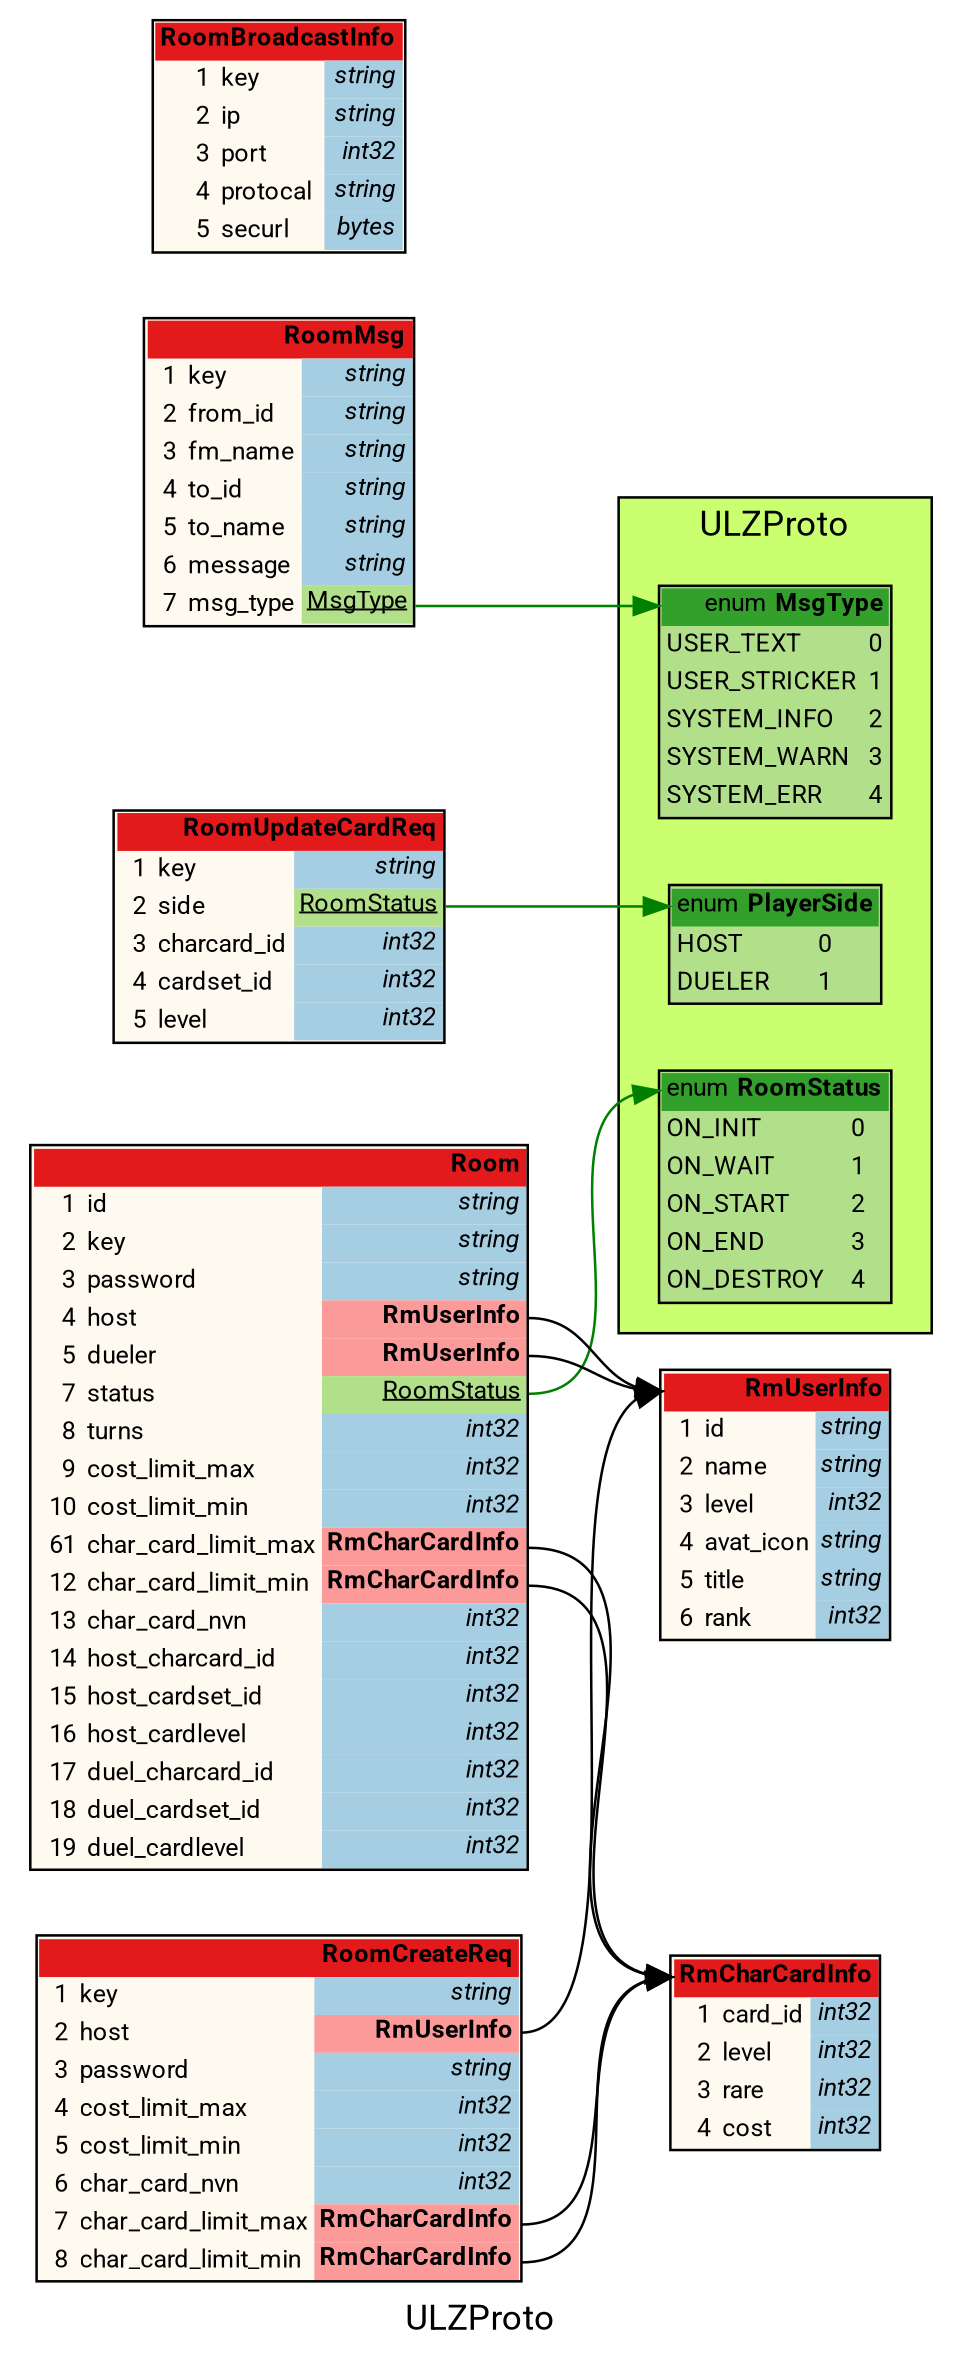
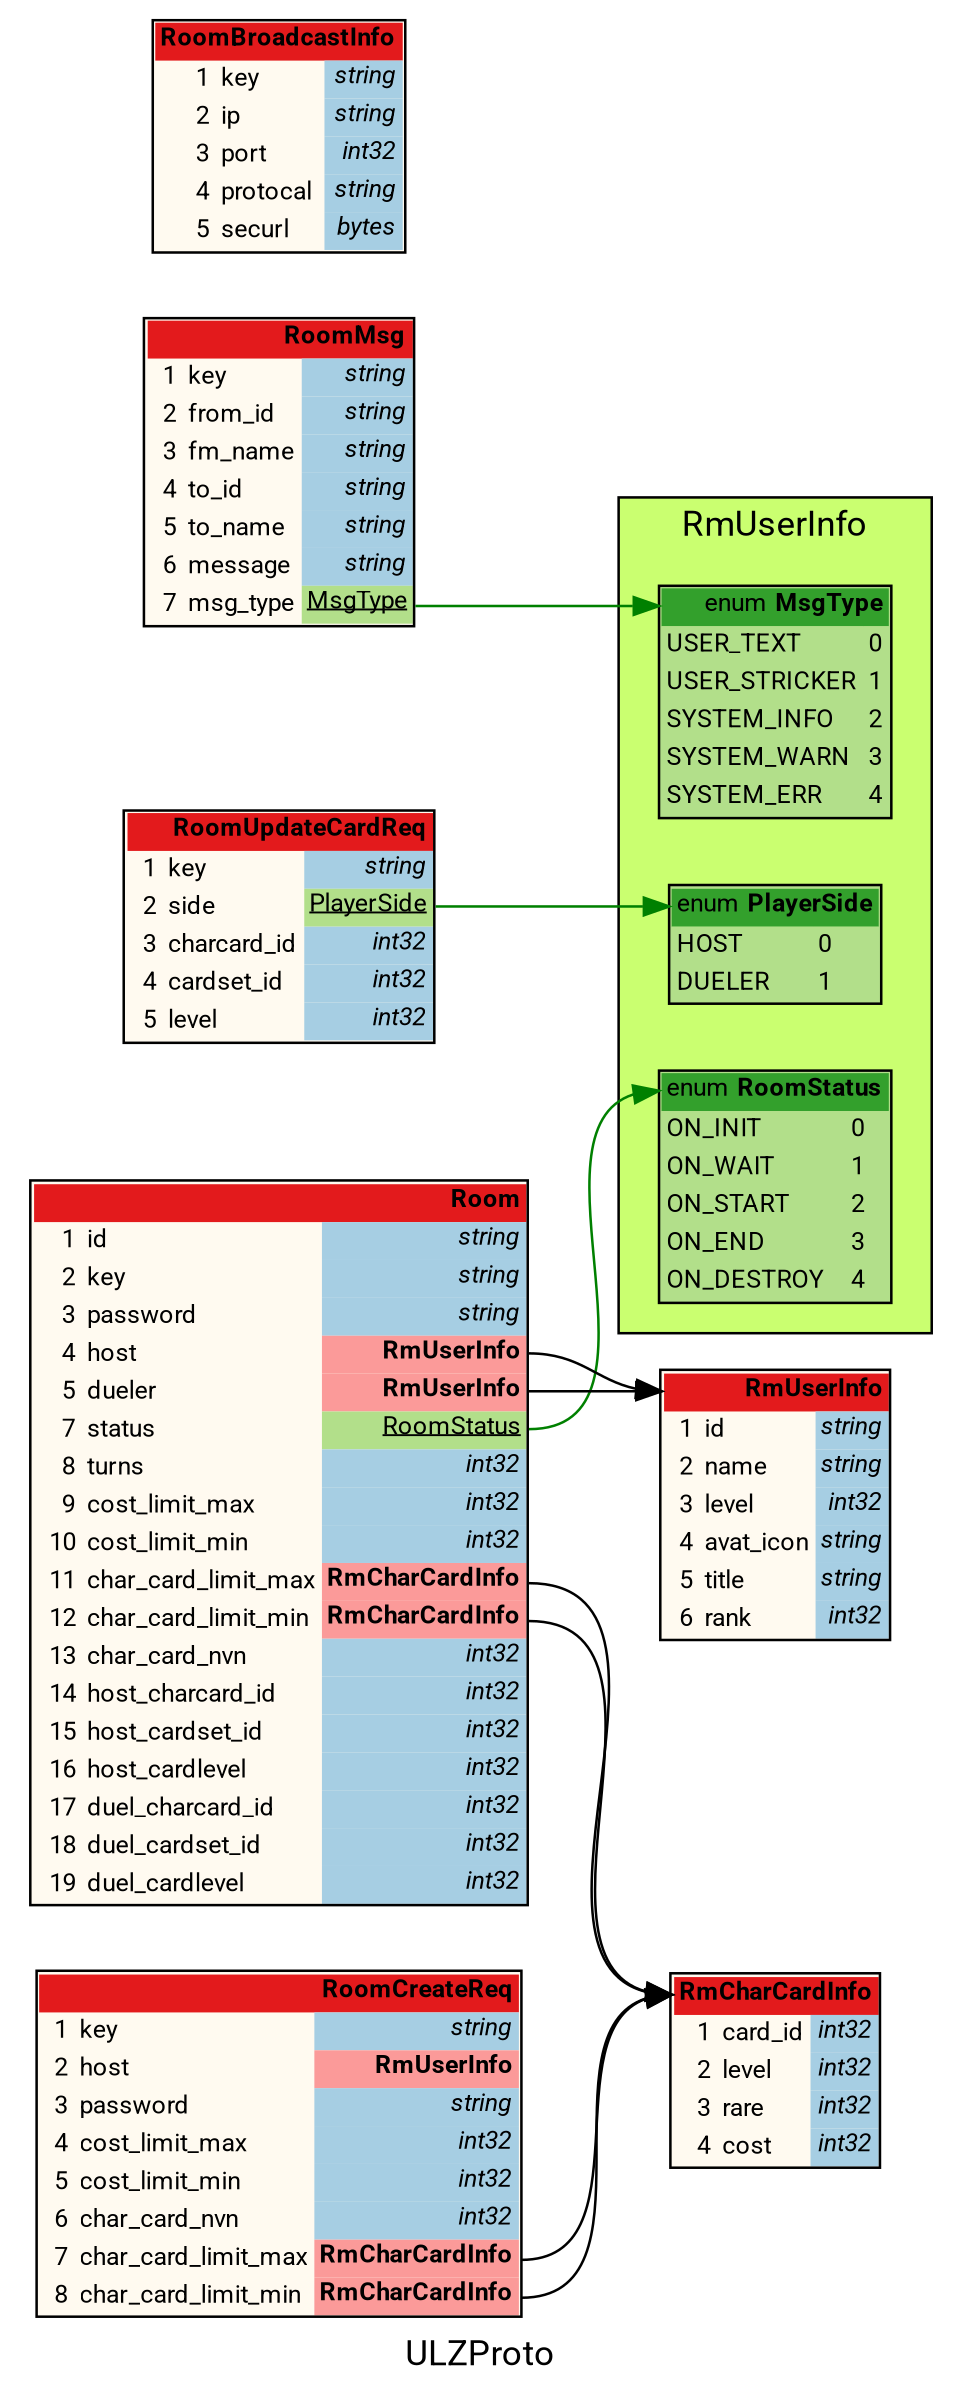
(775, 526) -> (775, 526)
(369, 904) -> (369, 904)
(63, 1545) -> (63, 1581)
(592, 1724) -> none
